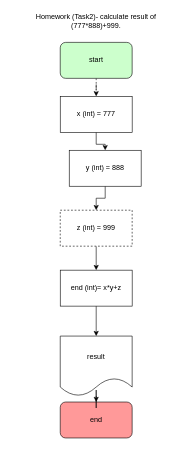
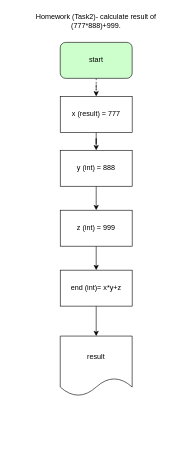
(96, 114) -> (96, 114)
(105, 168) -> (96, 168)
(96, 228) -> (96, 228)
(96, 401) -> none
(96, 420) -> none
